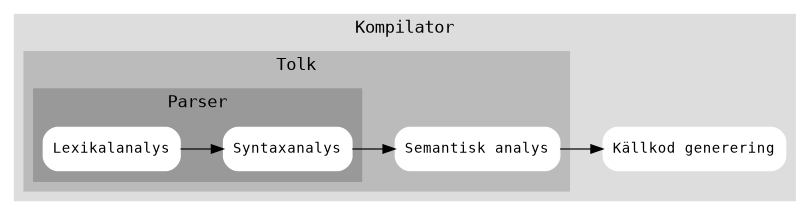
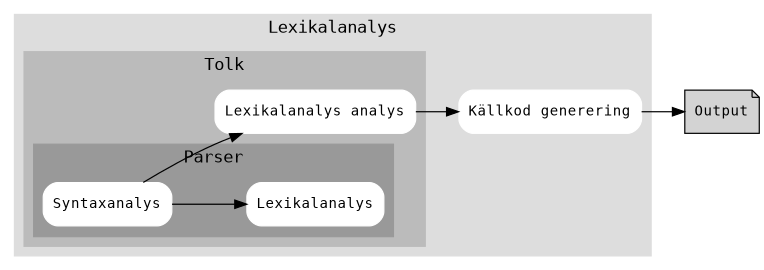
(405, 28) -> (333, 28)
none -> (722, 112)
(196, 149) -> (203, 204)
(478, 149) -> (315, 112)
